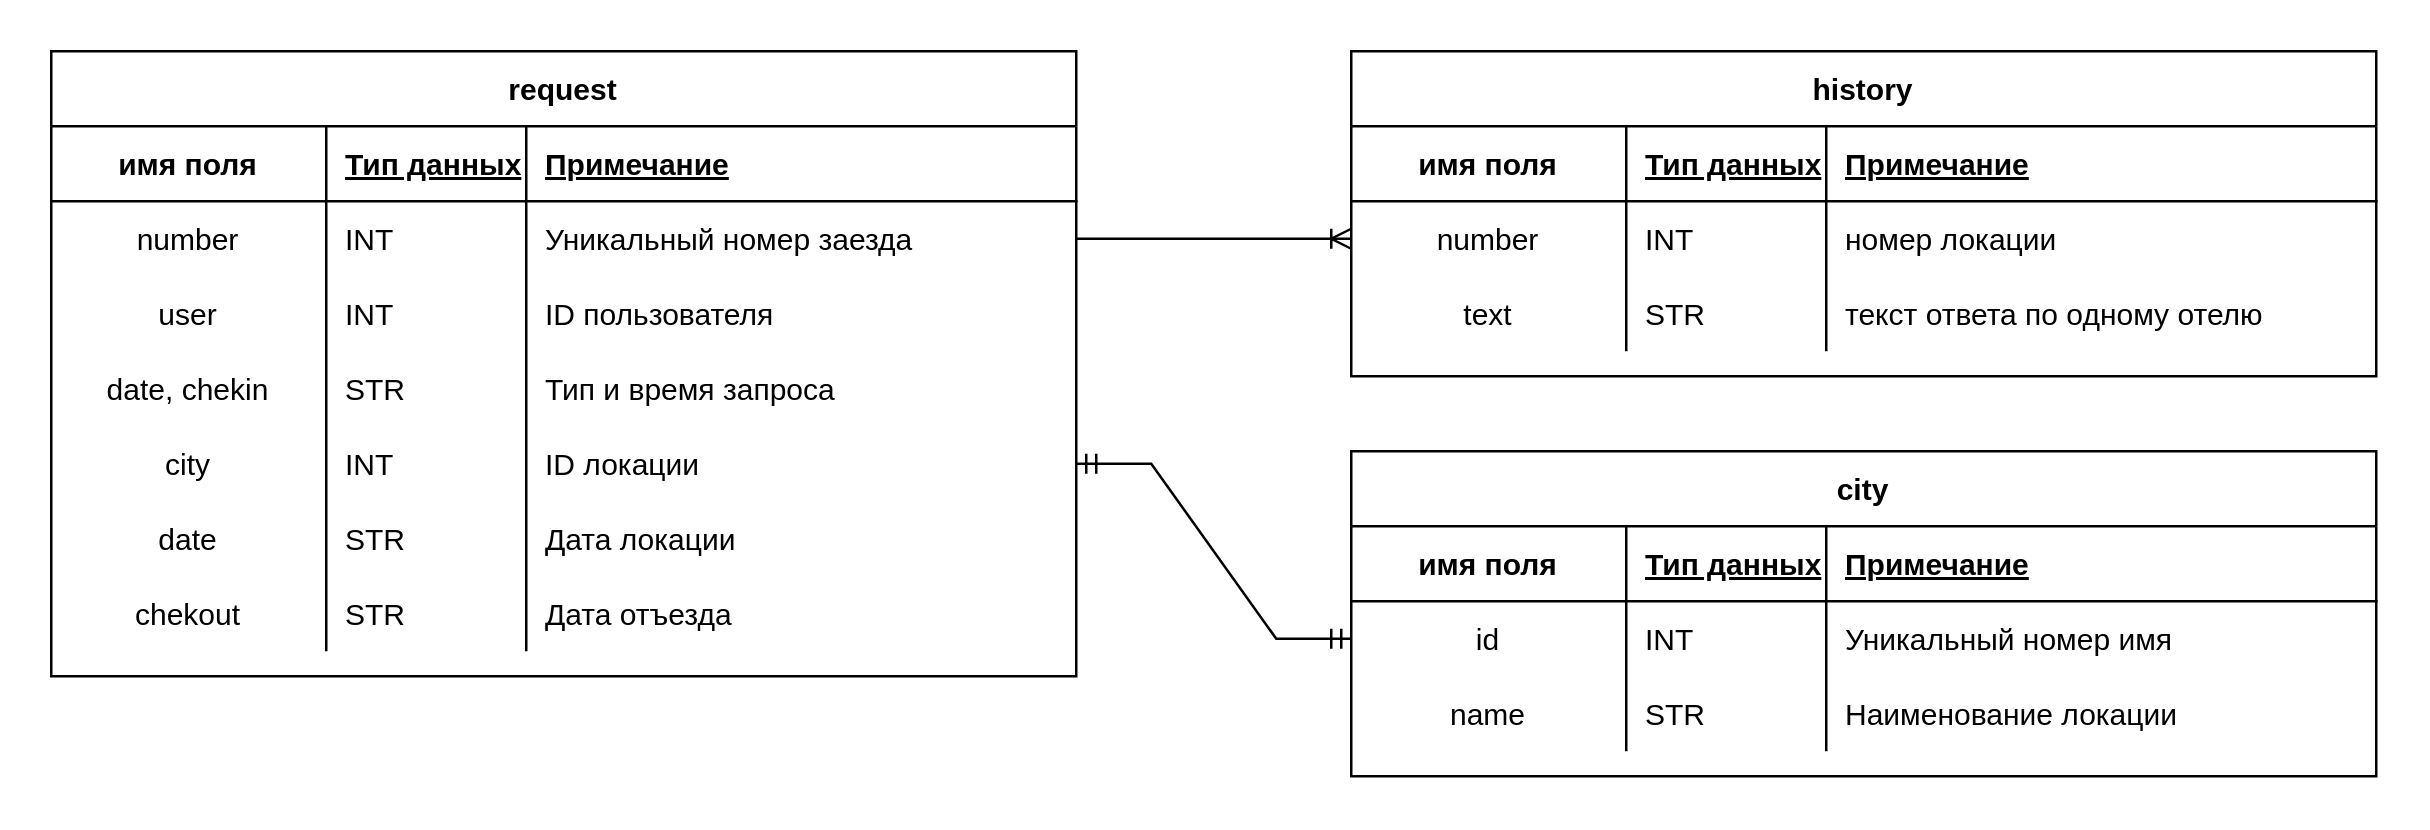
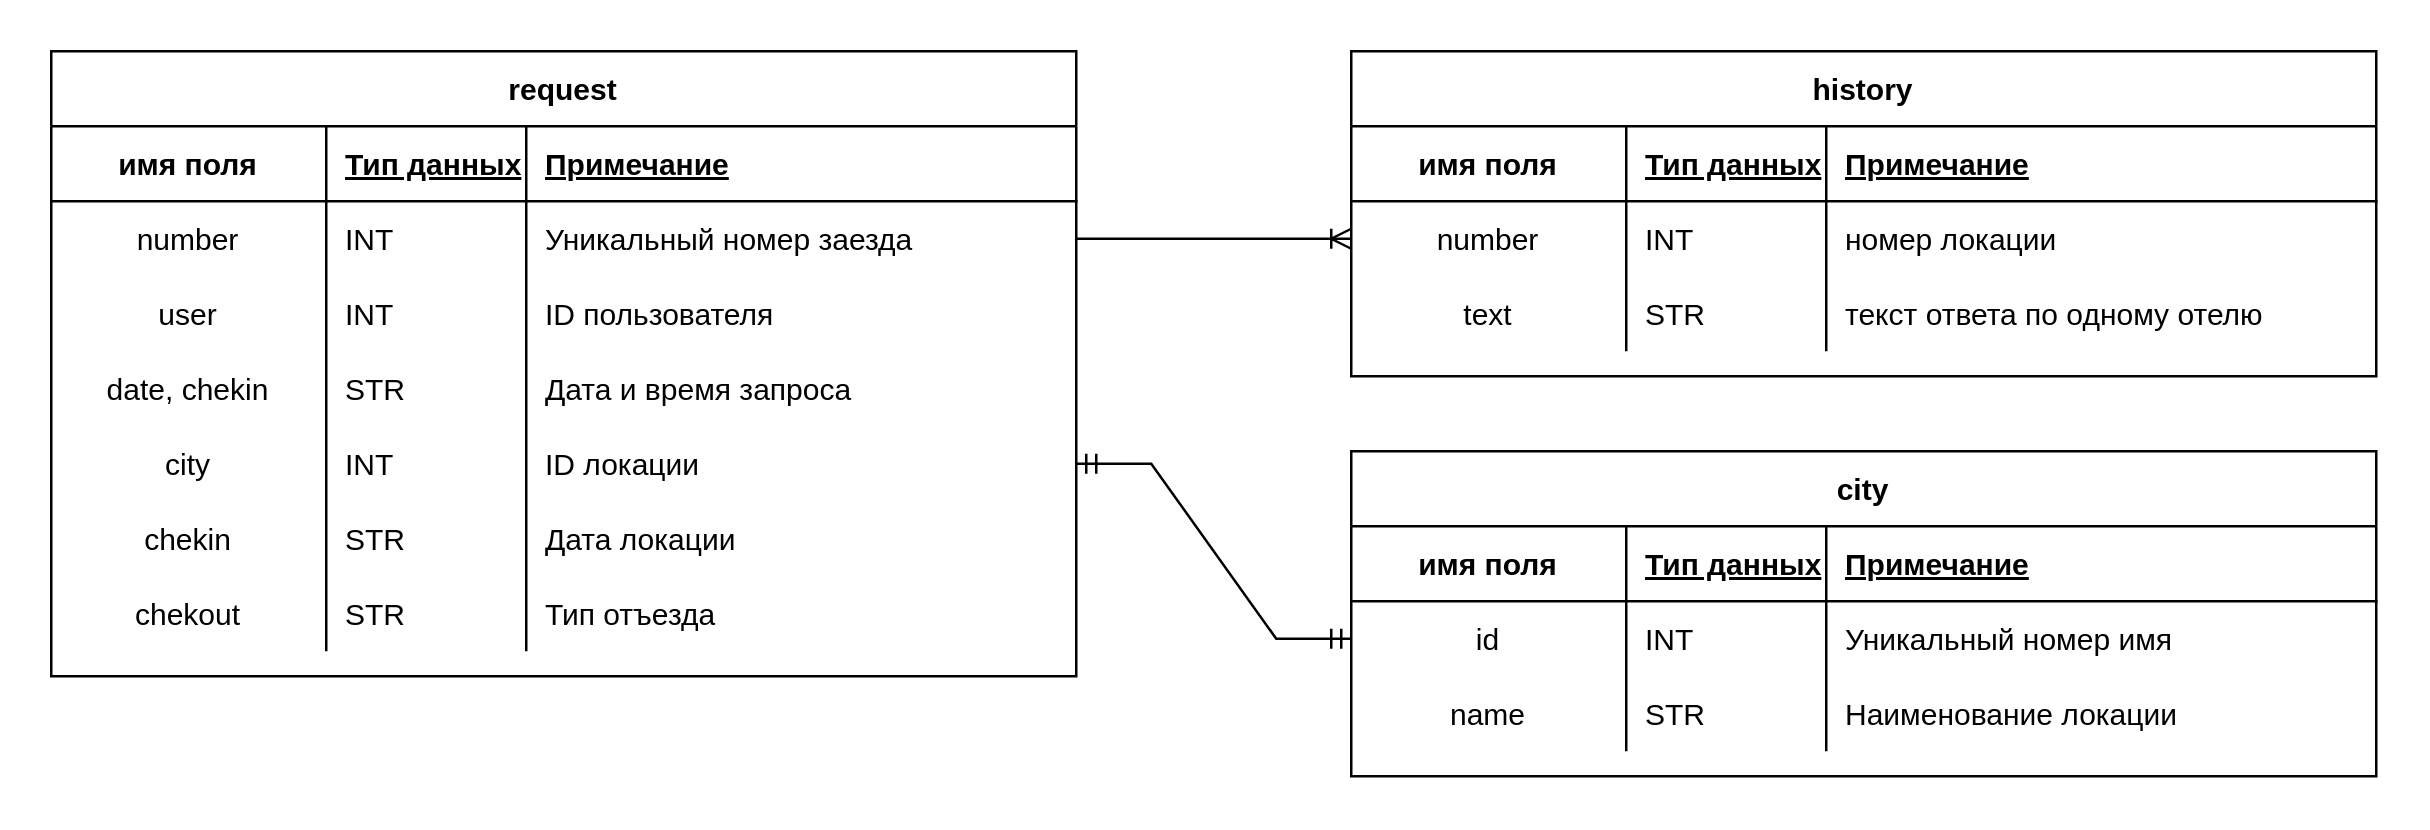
(693, 390) -> (701, 390)
(188, 540) -> (188, 540)
(642, 615) -> (634, 615)
